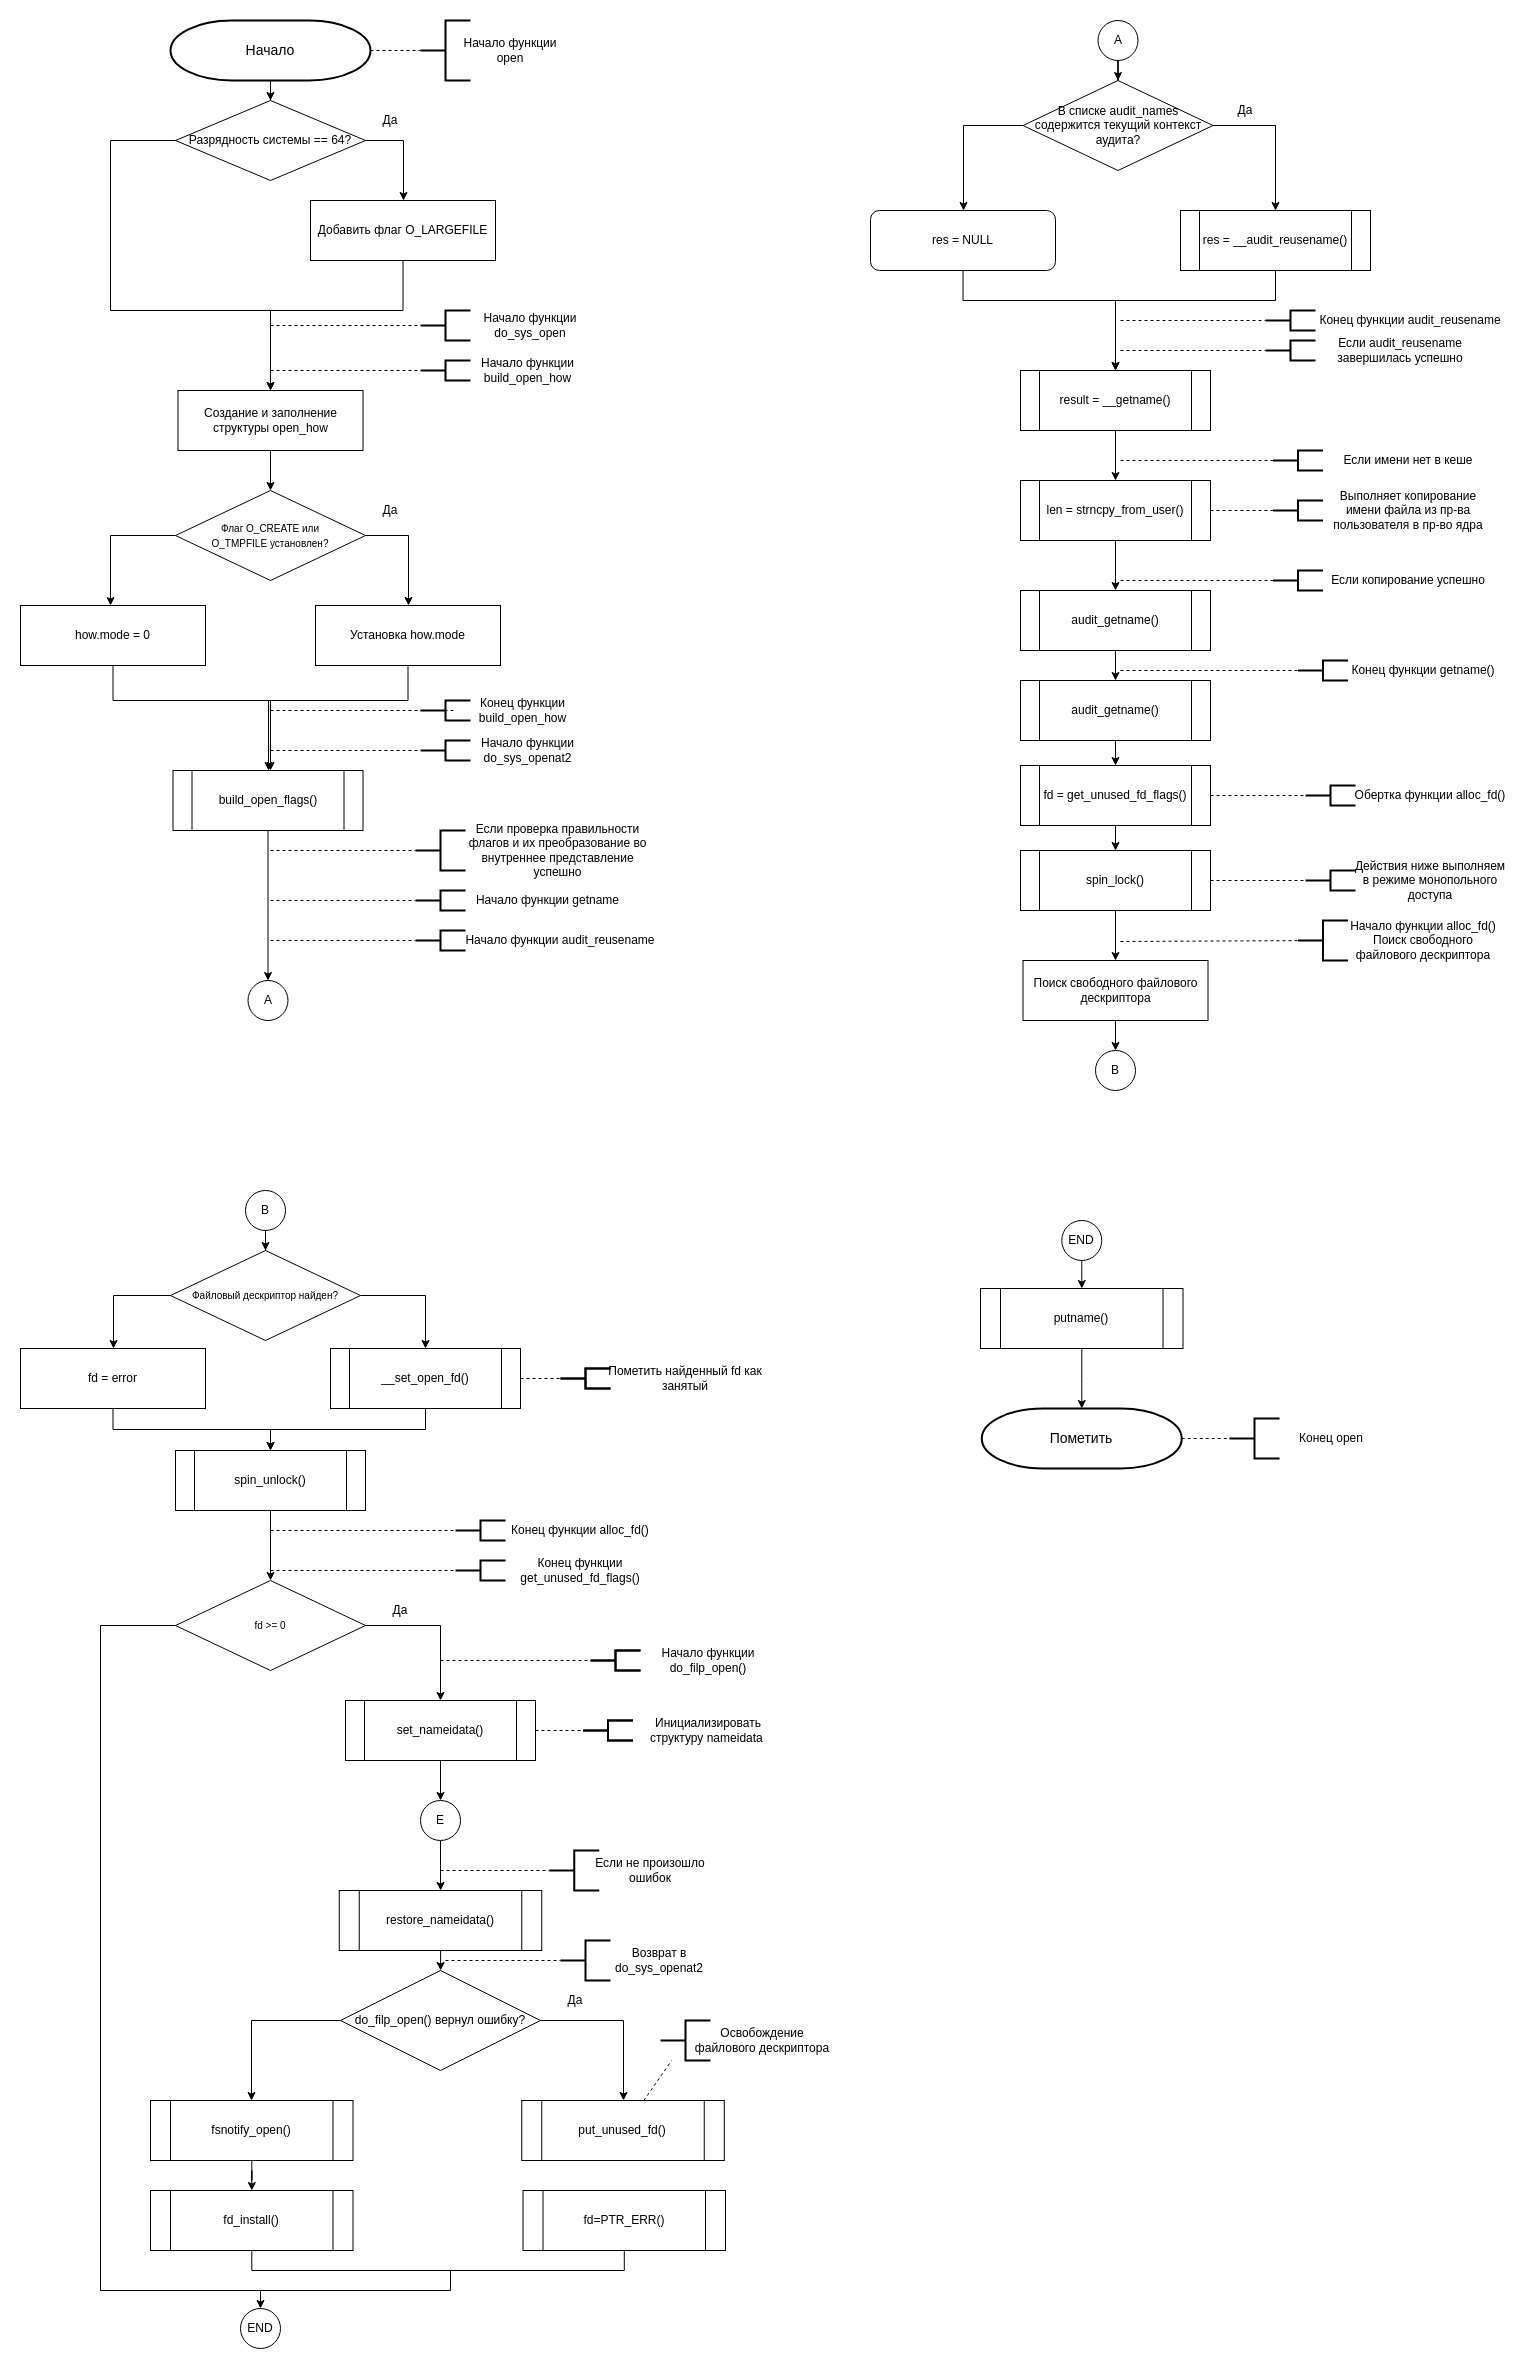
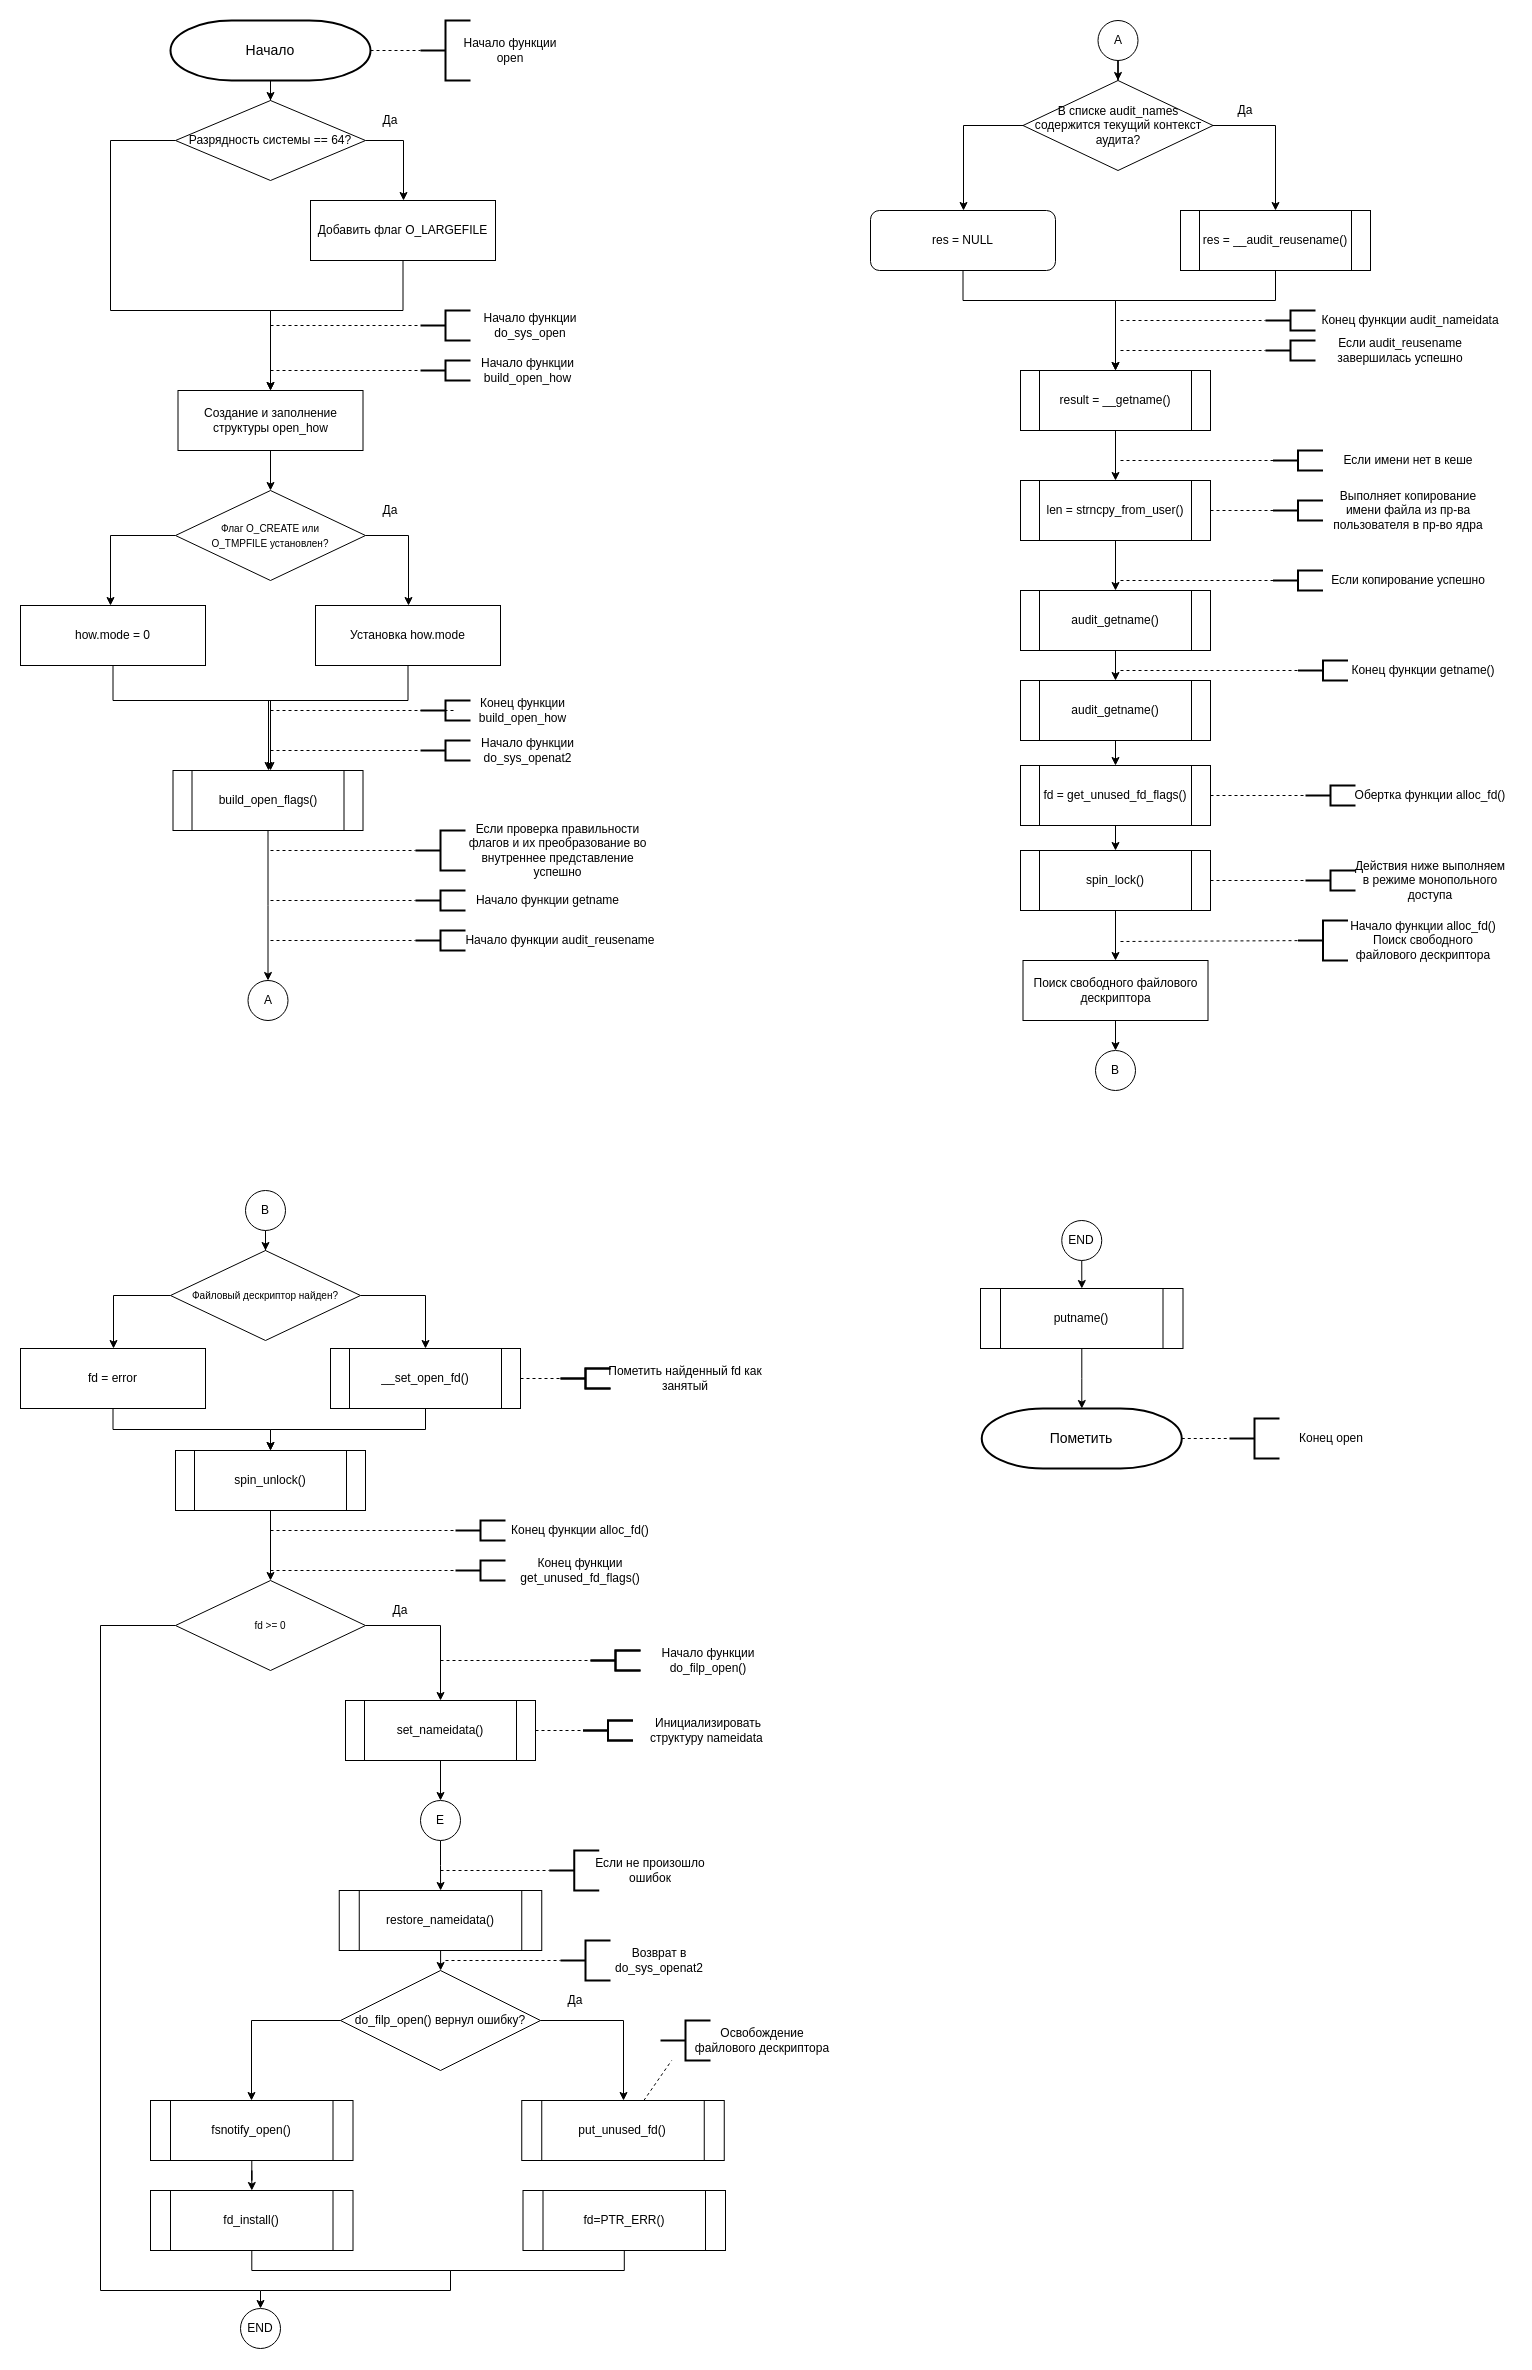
(1411, 321) -> (1411, 321)
